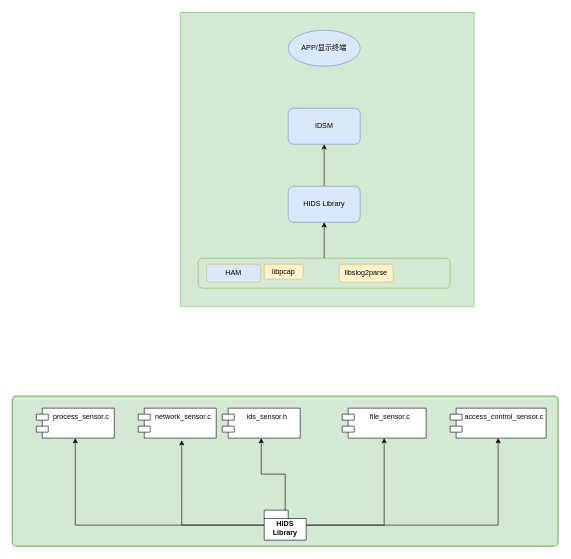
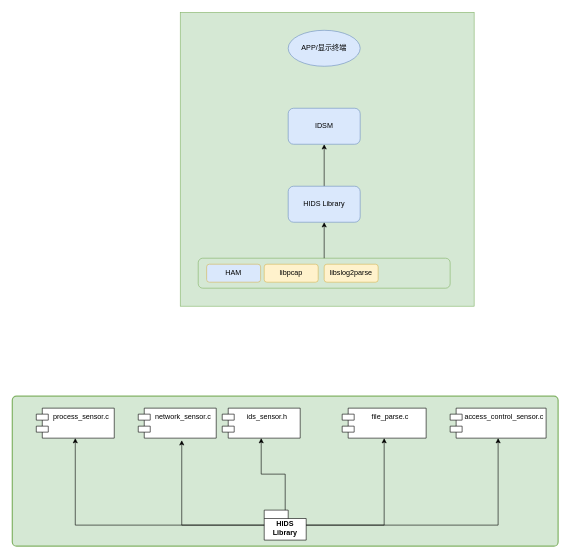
(284, 272) -> (291, 273)
(366, 273) -> (351, 273)
(390, 417) -> (390, 417)
